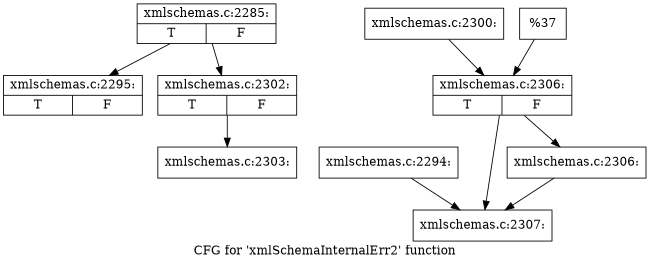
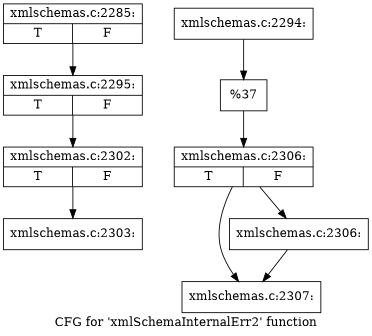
(434, 24) -> none
(216, 55) -> (73, 127)
(432, 192) -> (244, 55)
